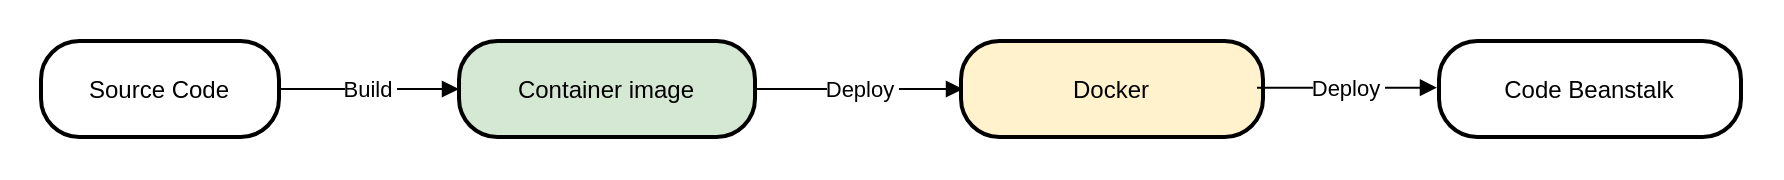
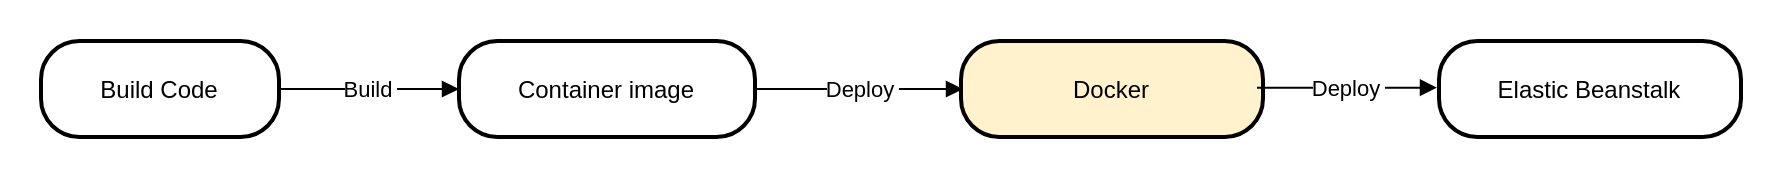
(607, 89) -> (607, 89)
(159, 90) -> (159, 90)
(1589, 90) -> (1589, 90)
